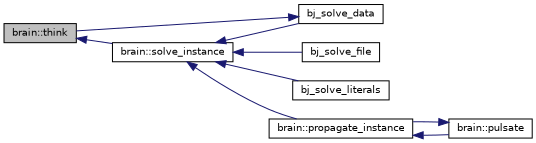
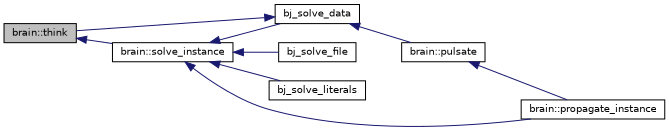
(436, 135) -> (385, 35)
